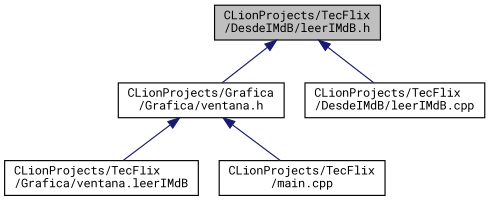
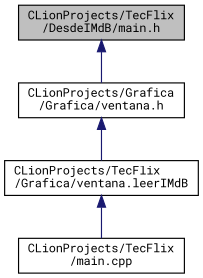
(297, 23) -> (101, 23)
(395, 100) -> none
(257, 143) -> (101, 223)
